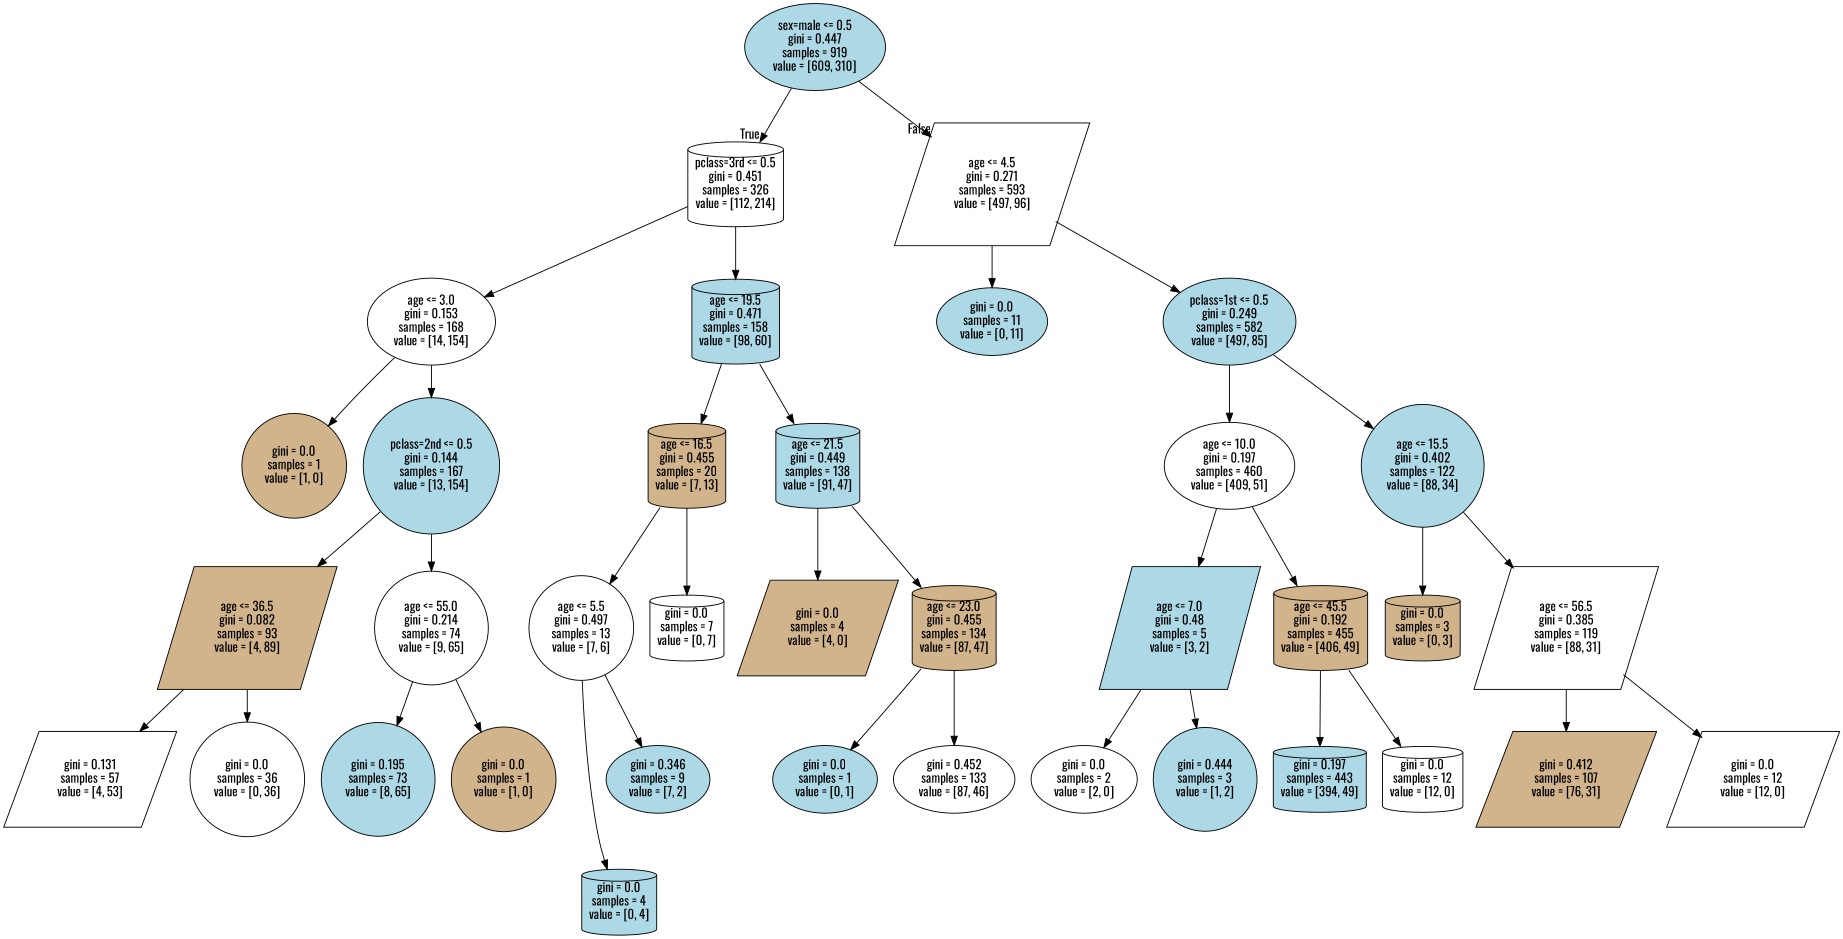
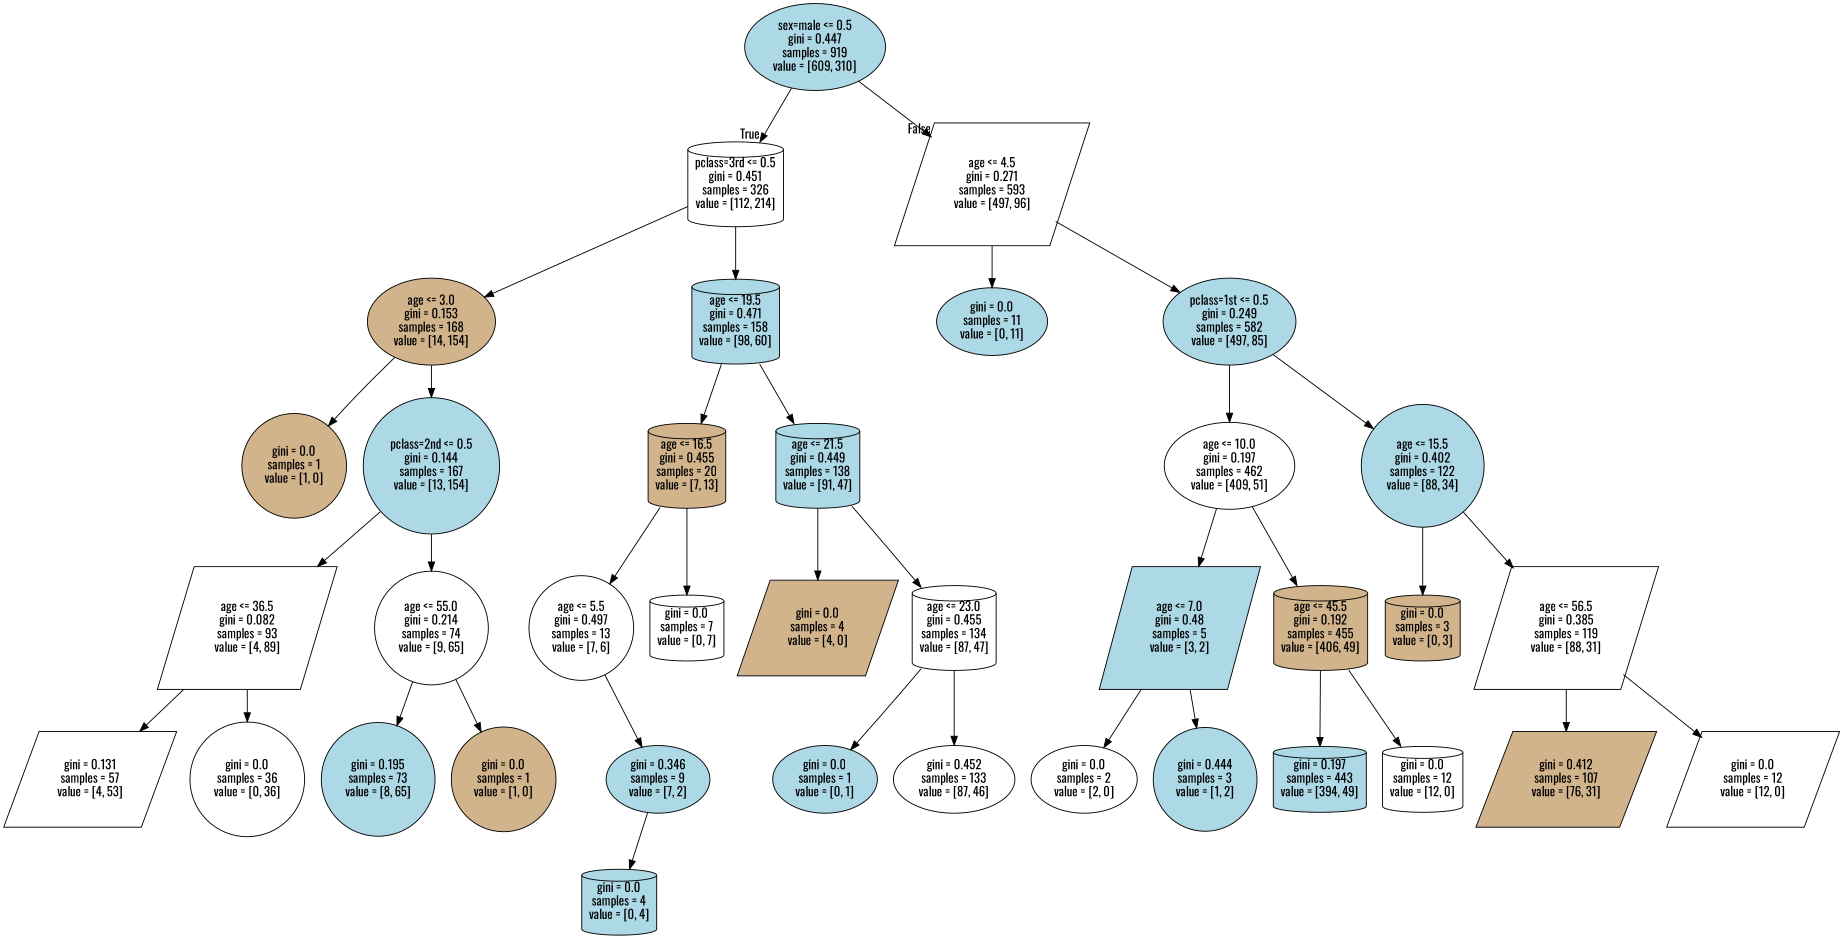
(431, 322) -> (431, 322)
(1229, 466) -> (1229, 466)
(247, 628) -> (247, 628)
(954, 628) -> (954, 628)
(589, 771) -> (640, 837)
